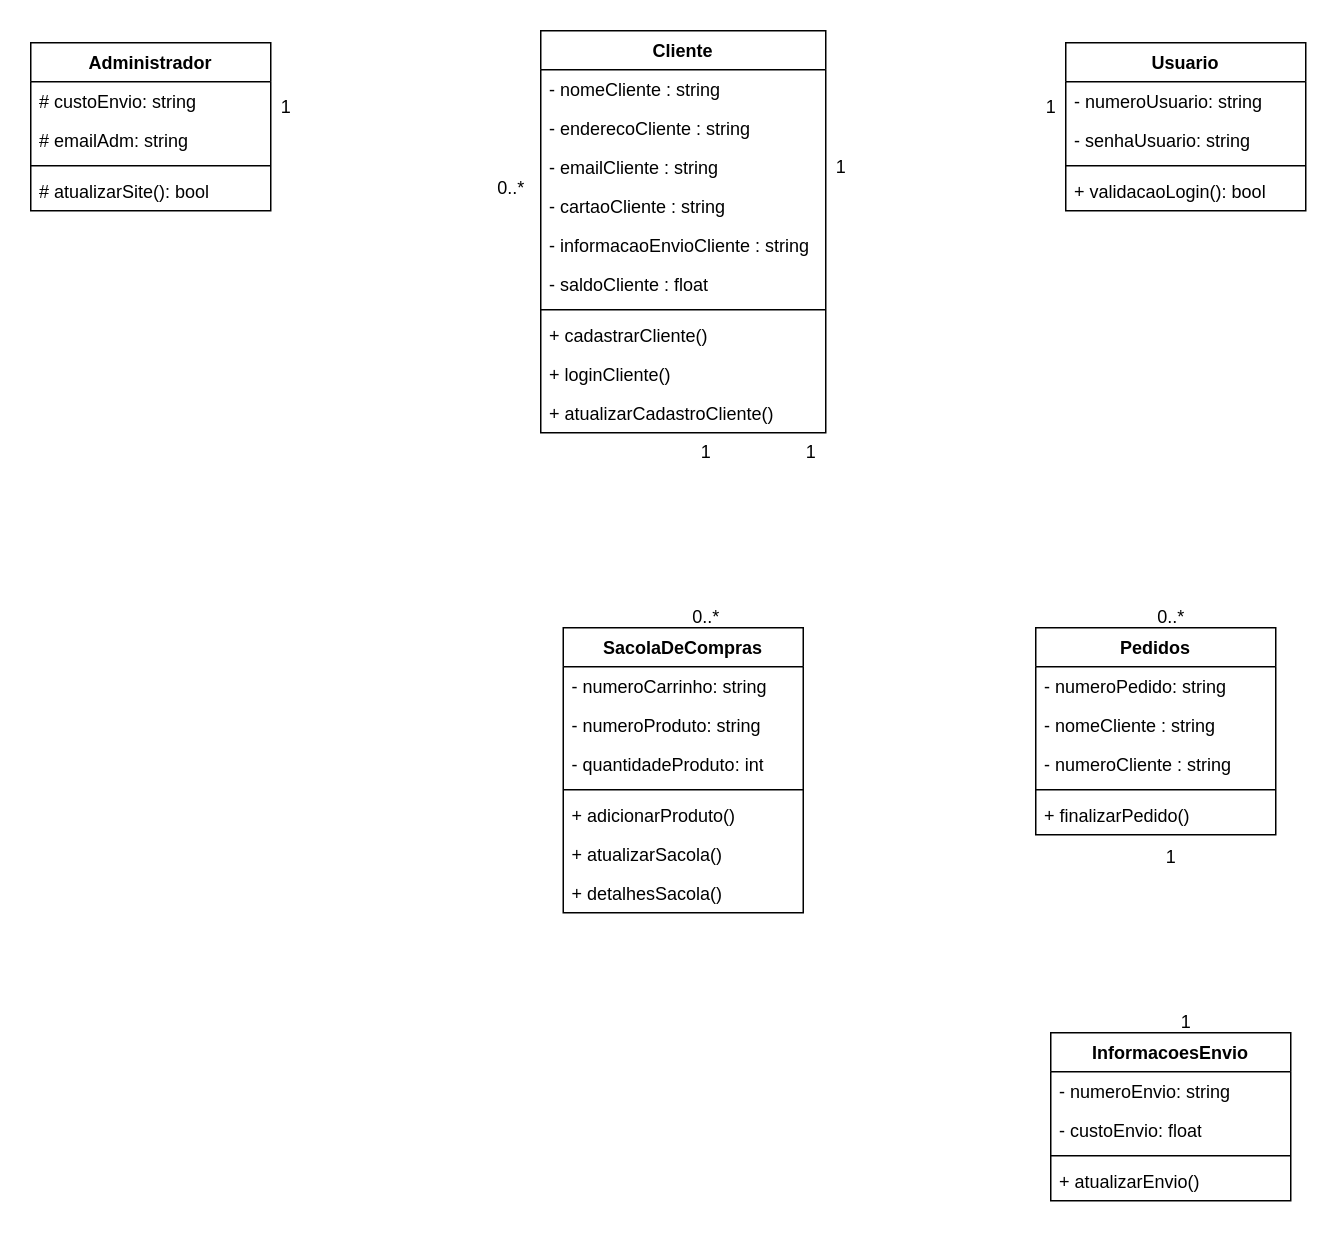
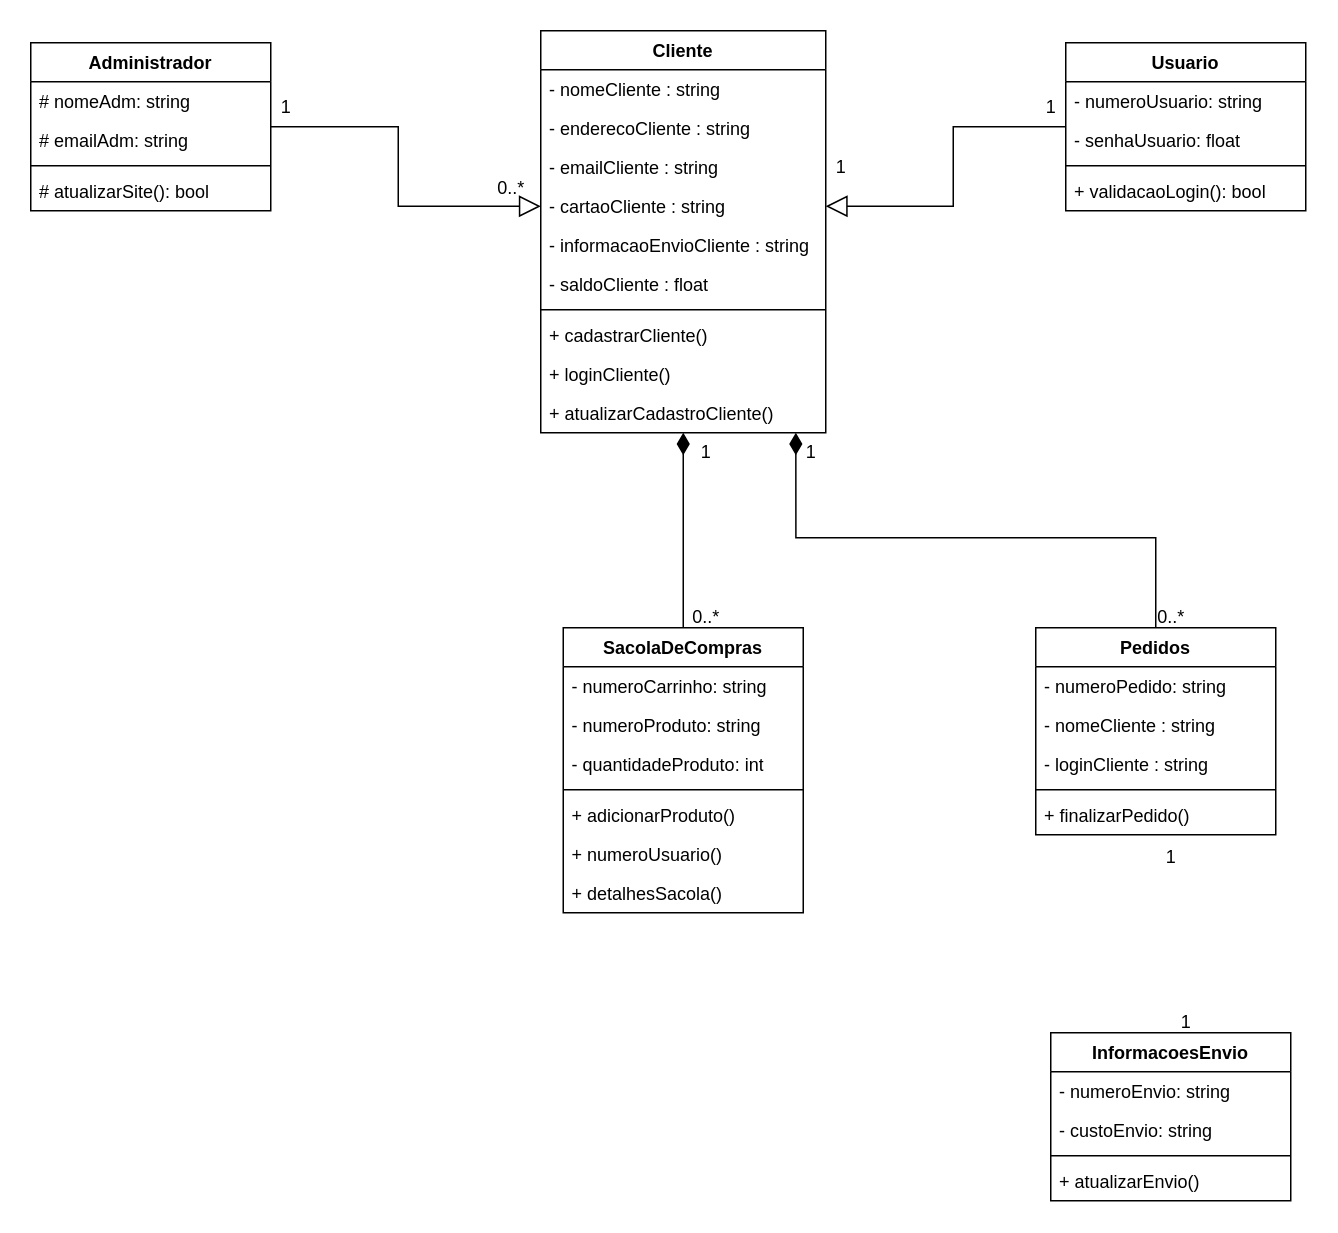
(129, 103) -> (116, 103)
(1174, 142) -> (1169, 142)
none -> (398, 164)
none -> (953, 165)
none -> (979, 538)
none -> (683, 541)
(1149, 766) -> (1140, 766)
(659, 856) -> (653, 856)
(1144, 1132) -> (1149, 1132)
